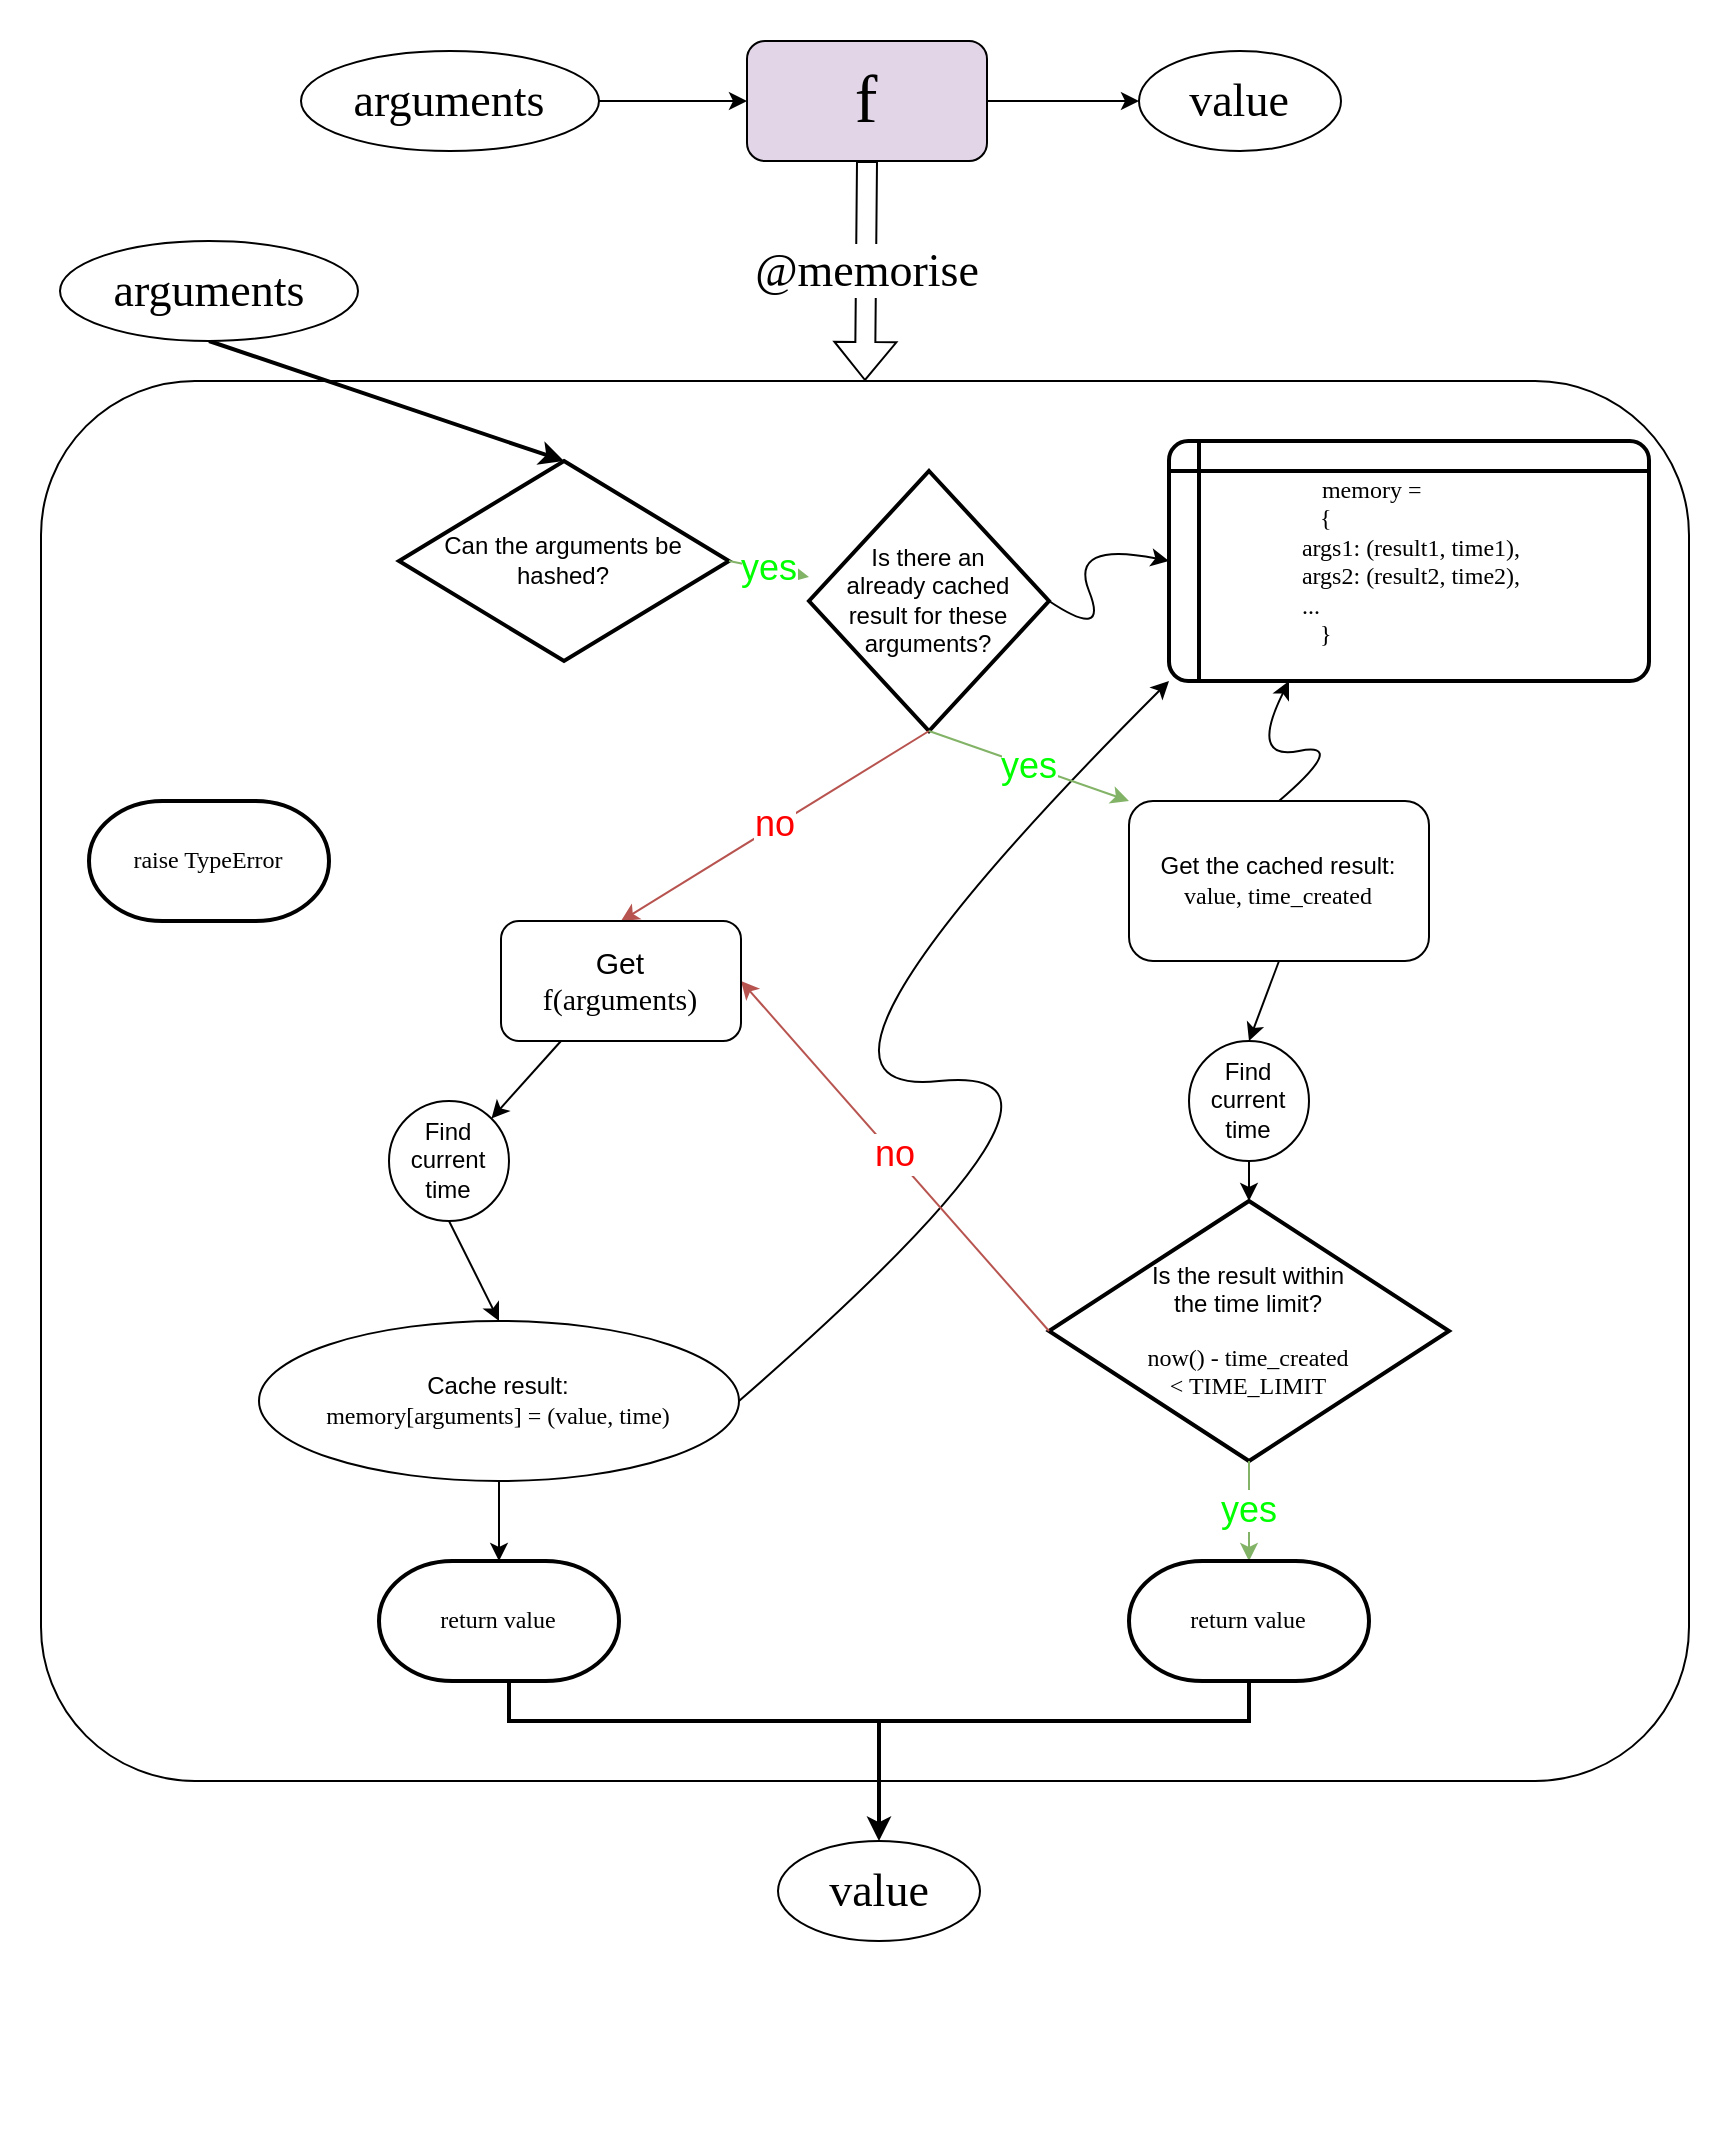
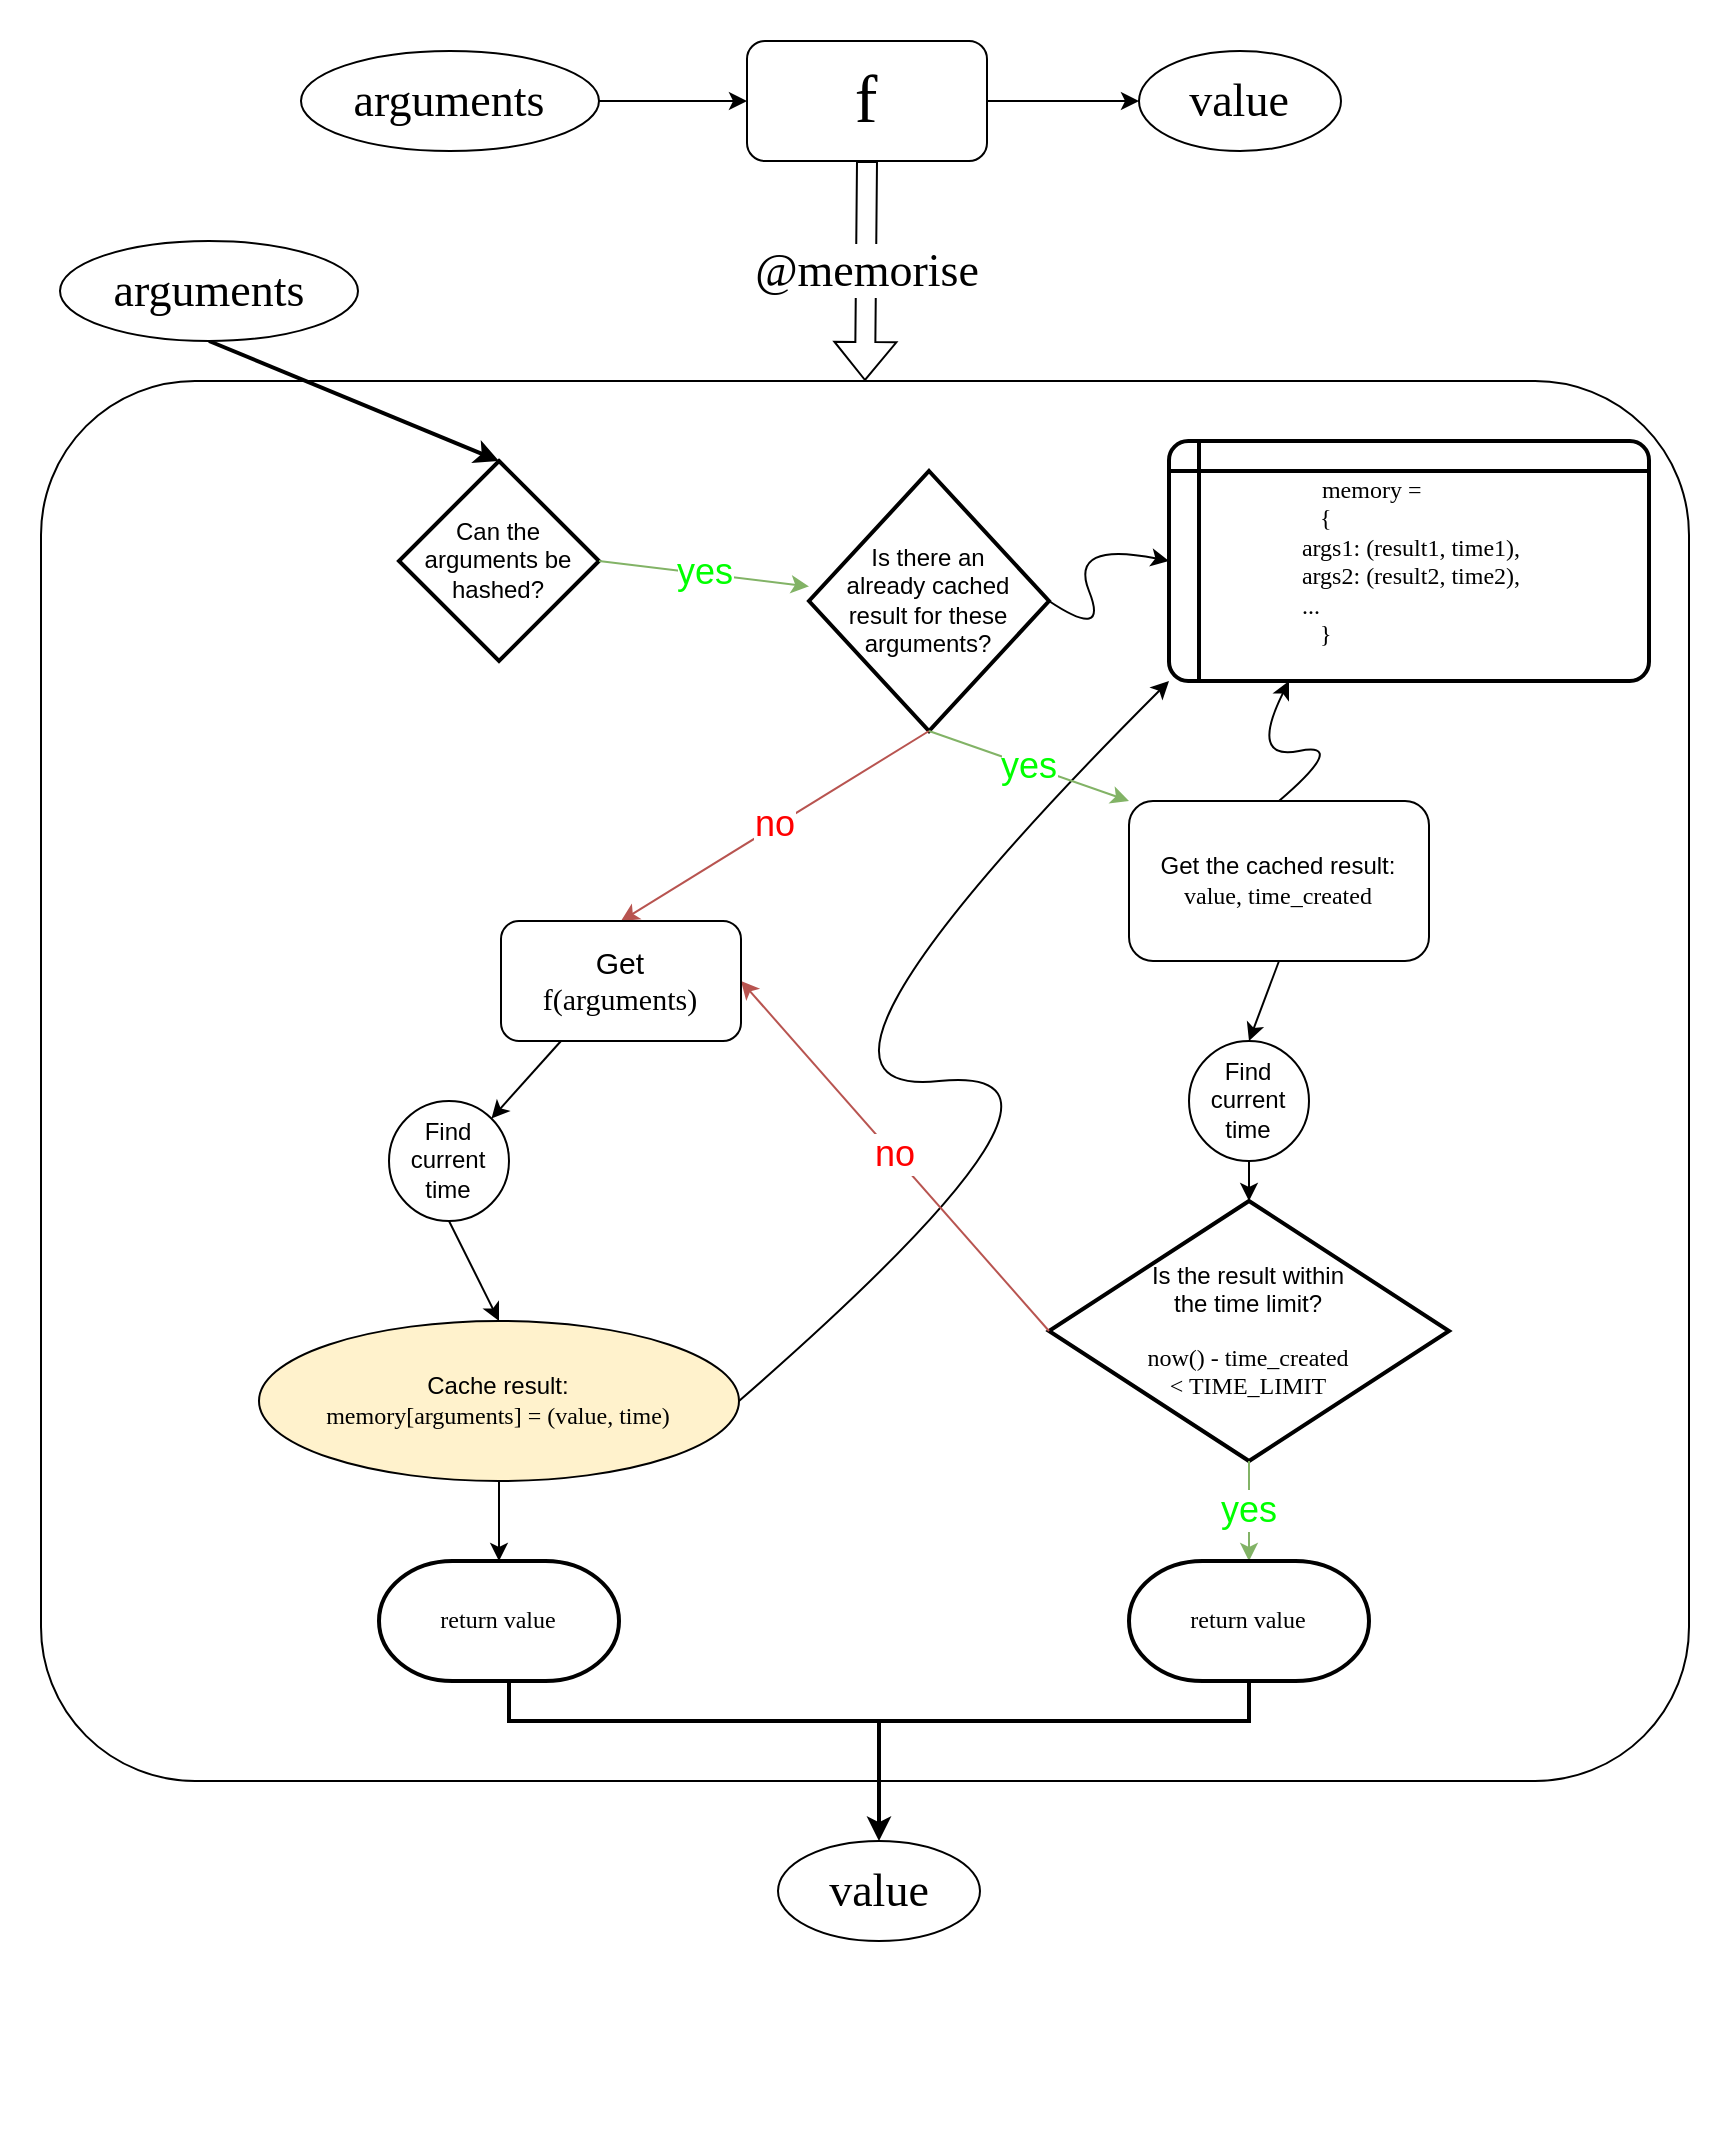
(867, 101) -> (867, 101)
(564, 561) -> (499, 561)
(209, 861) -> none
(499, 1401) -> (499, 1401)
